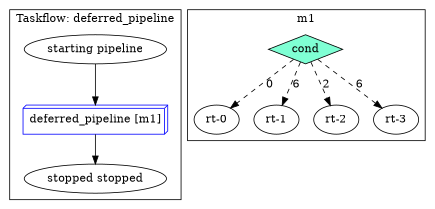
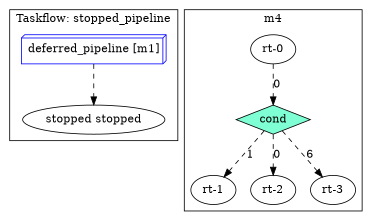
(95, 19) -> (94, 19)
(306, 19) -> (273, 19)
(95, 49) -> none
(265, 81) -> (273, 80)
(297, 84) -> (251, 155)
(327, 84) -> (277, 155)
(95, 145) -> (94, 80)
